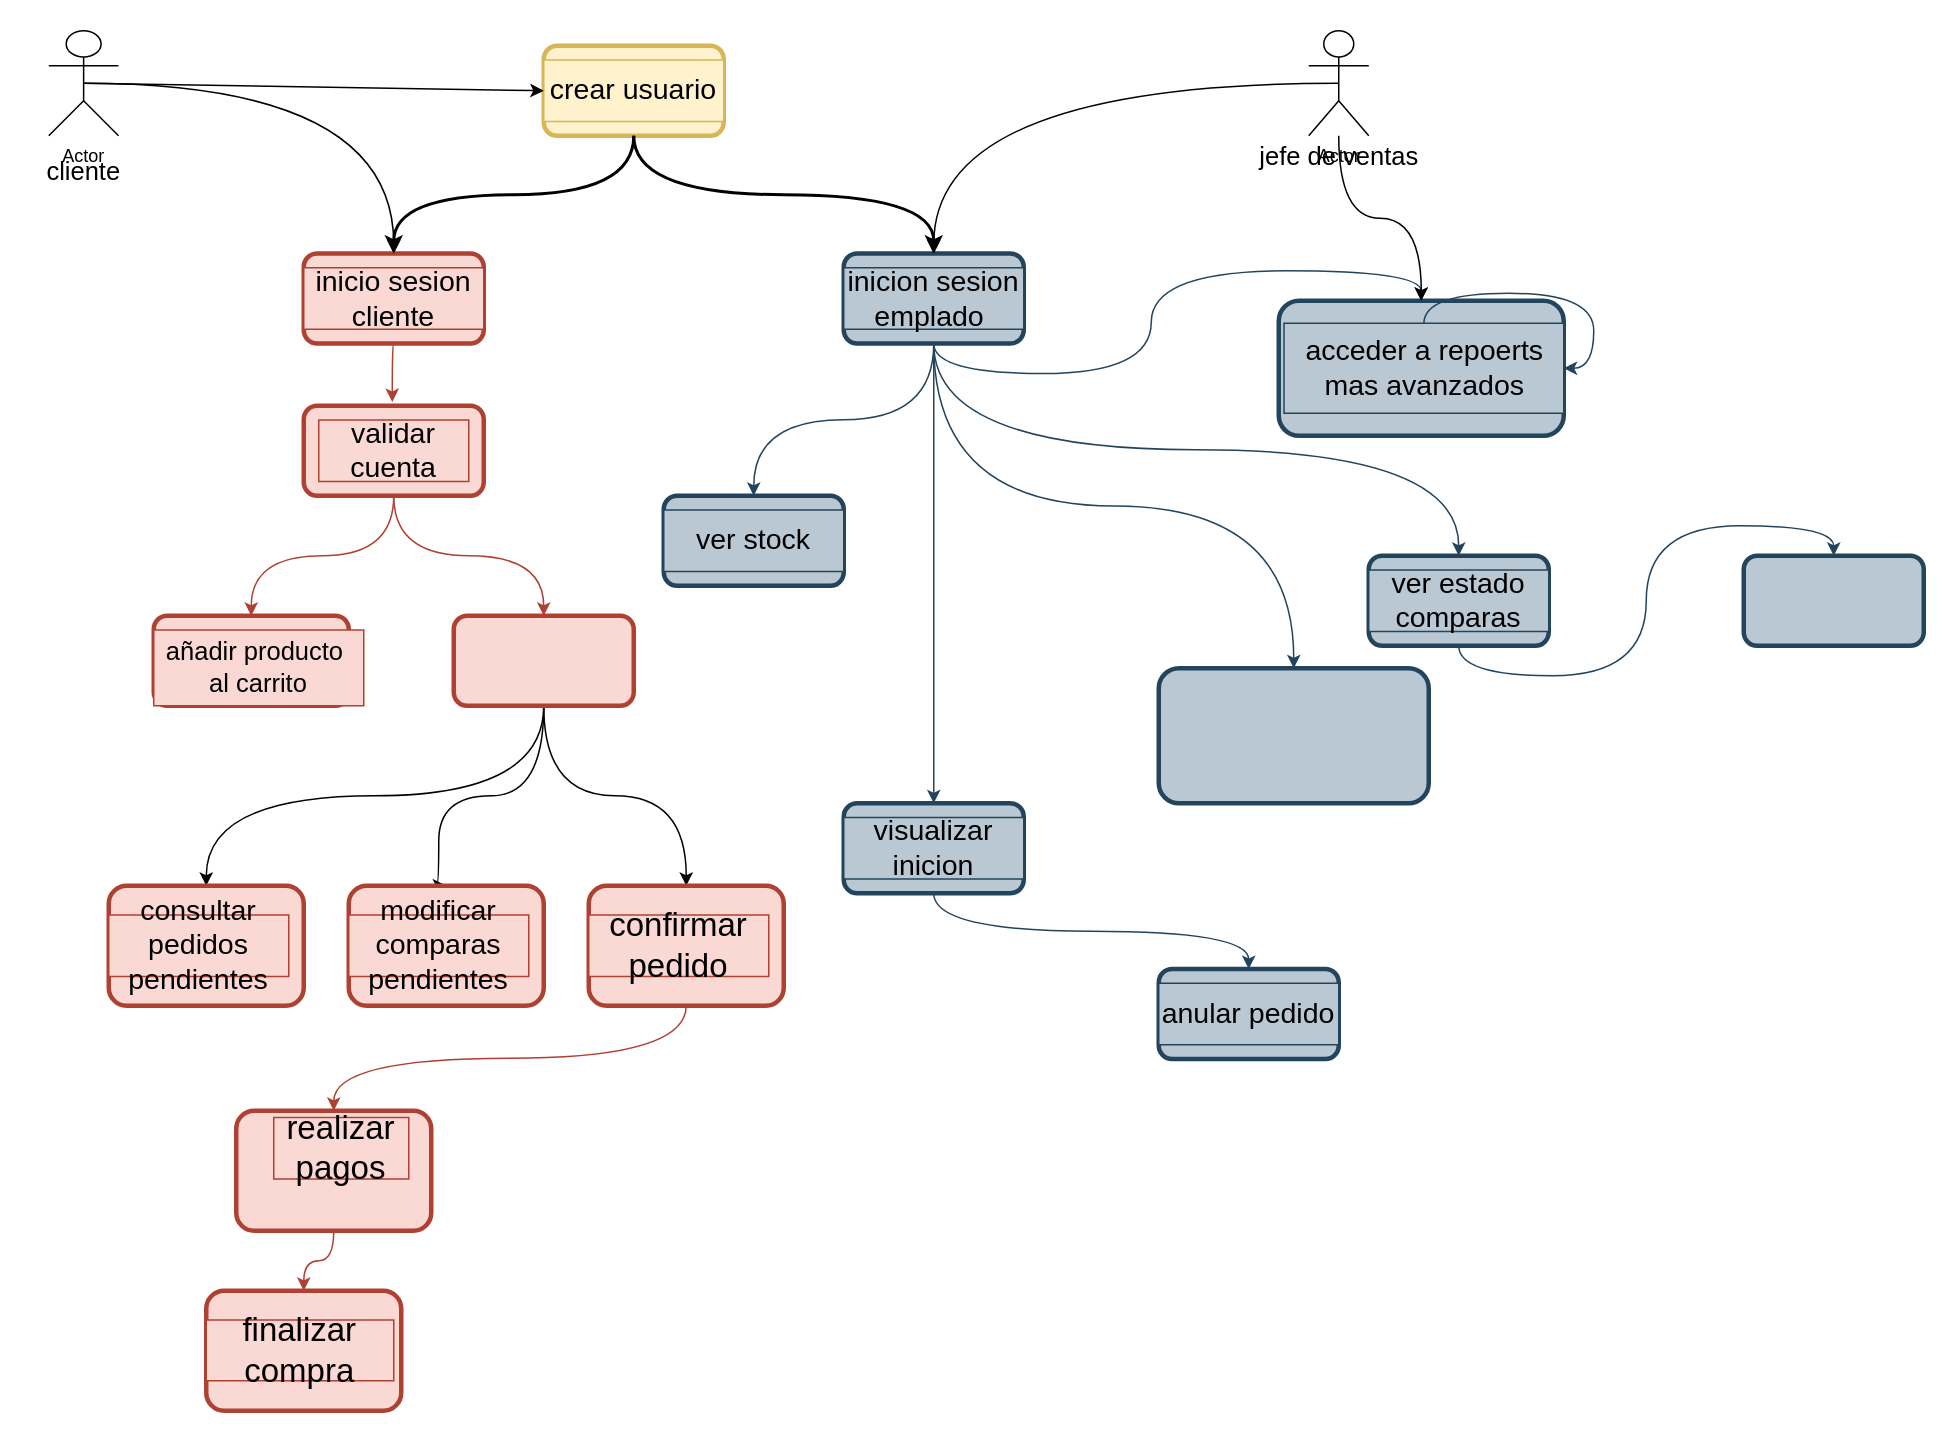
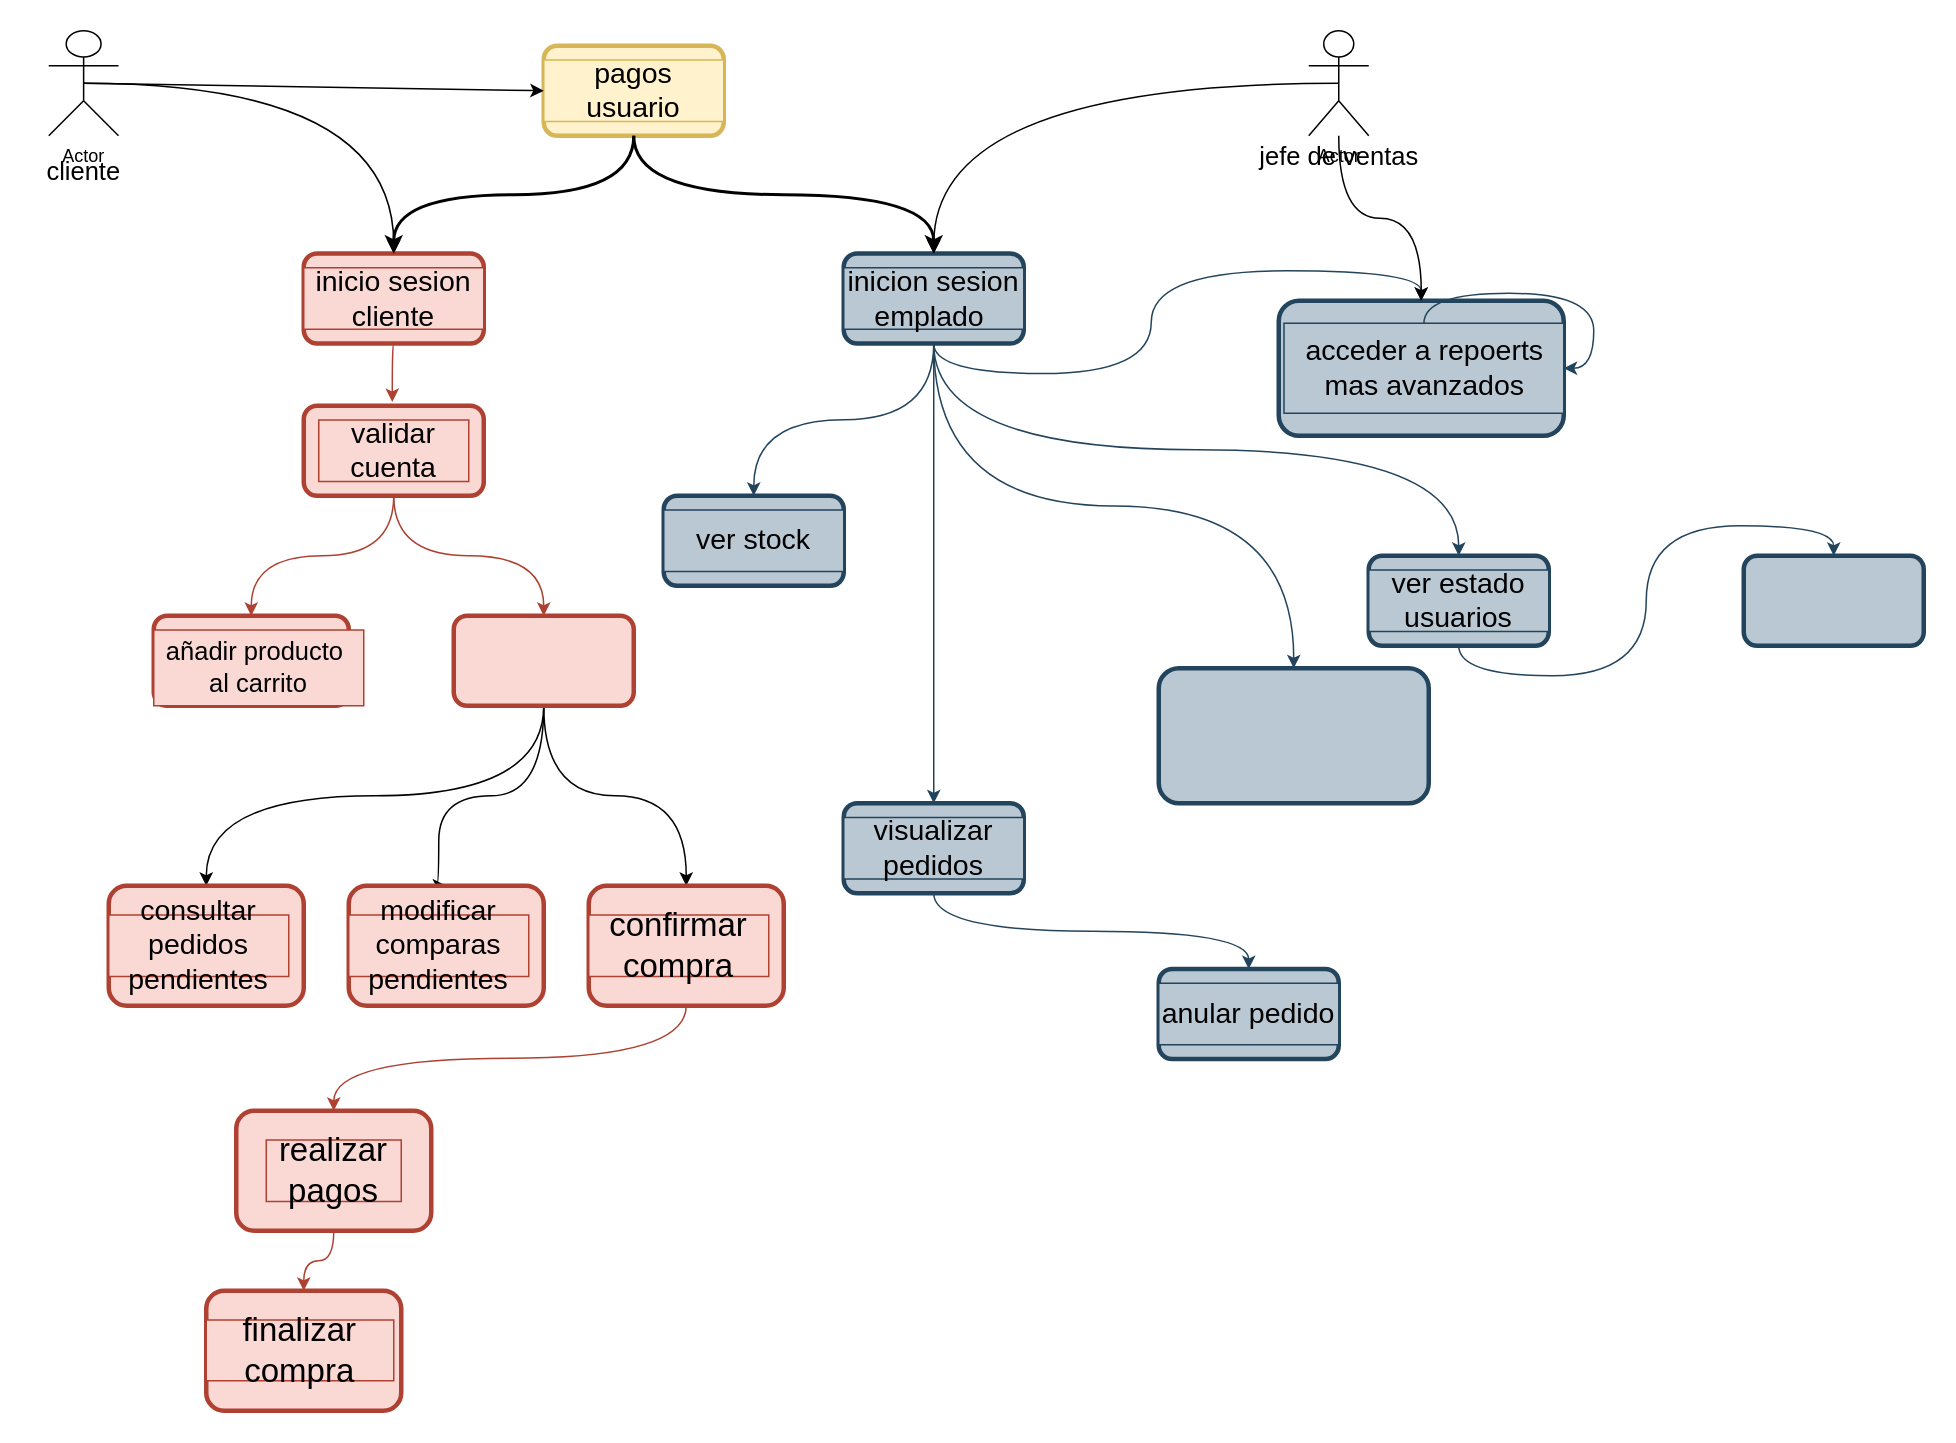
(634, 91) -> (634, 91)
(1459, 601) -> (1459, 601)
(934, 848) -> (934, 848)
(679, 946) -> (679, 946)
(341, 1148) -> (334, 1171)
